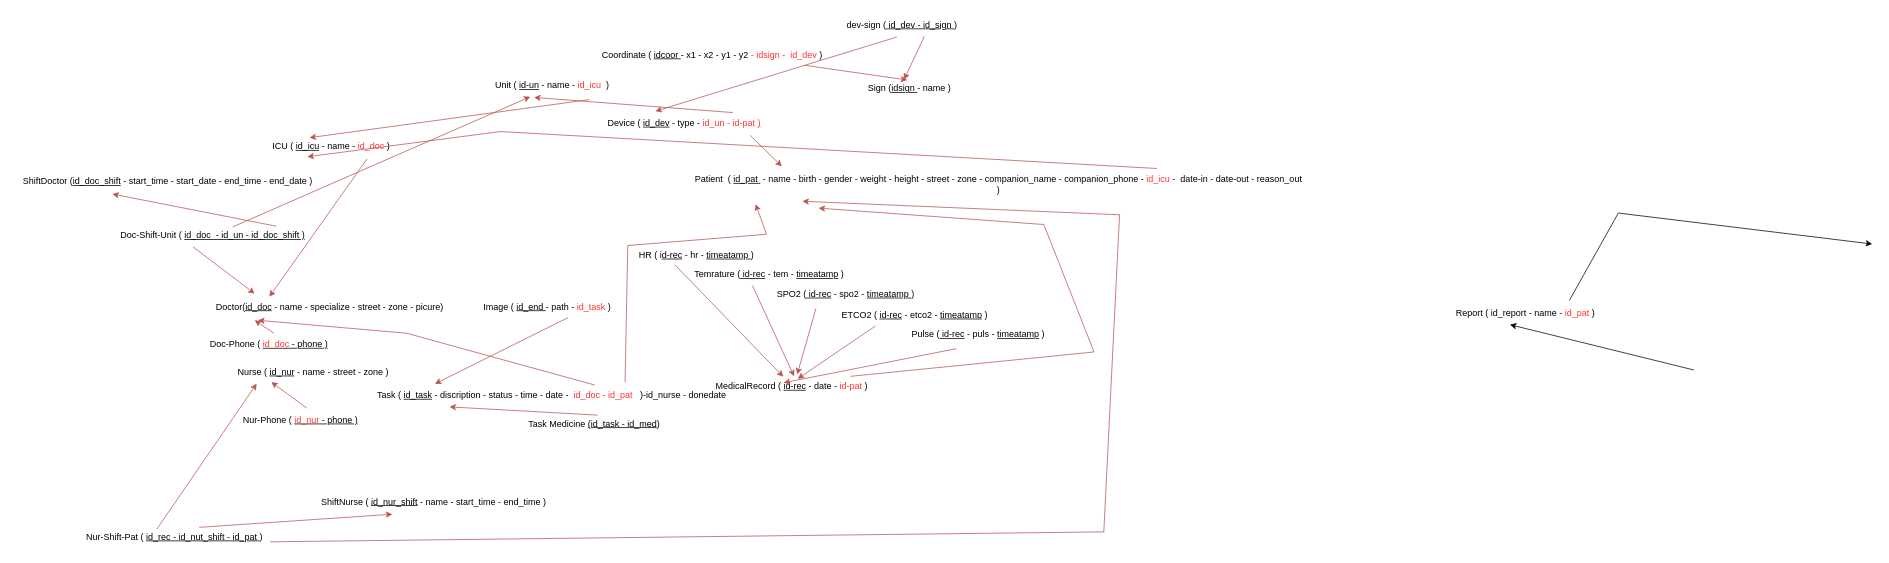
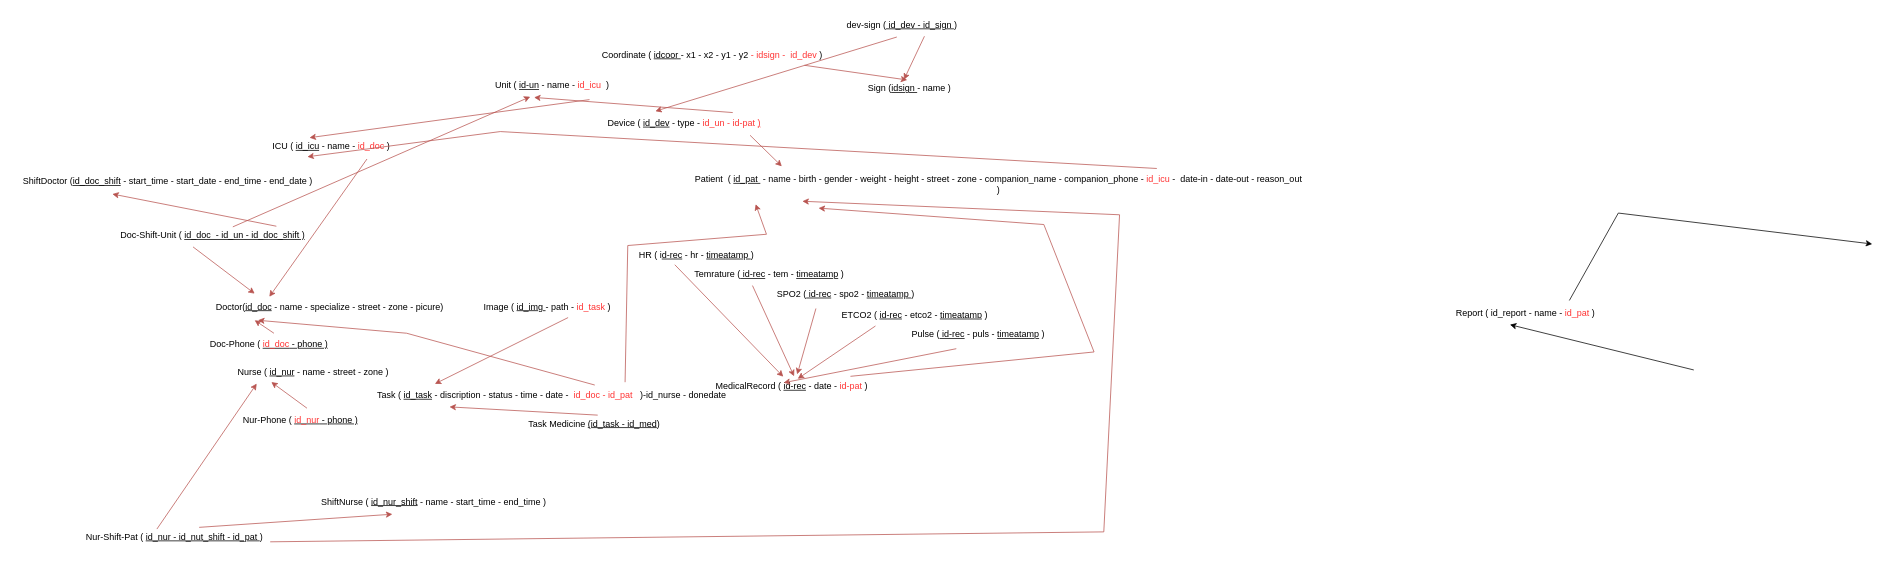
(548, 307) -> (548, 307)
(174, 537) -> (174, 537)
